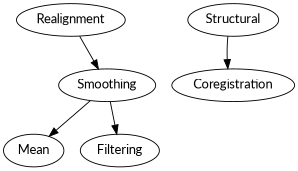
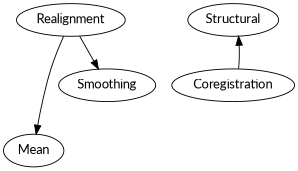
(227, 48) -> (239, 57)
(73, 115) -> (48, 80)
(120, 151) -> none
